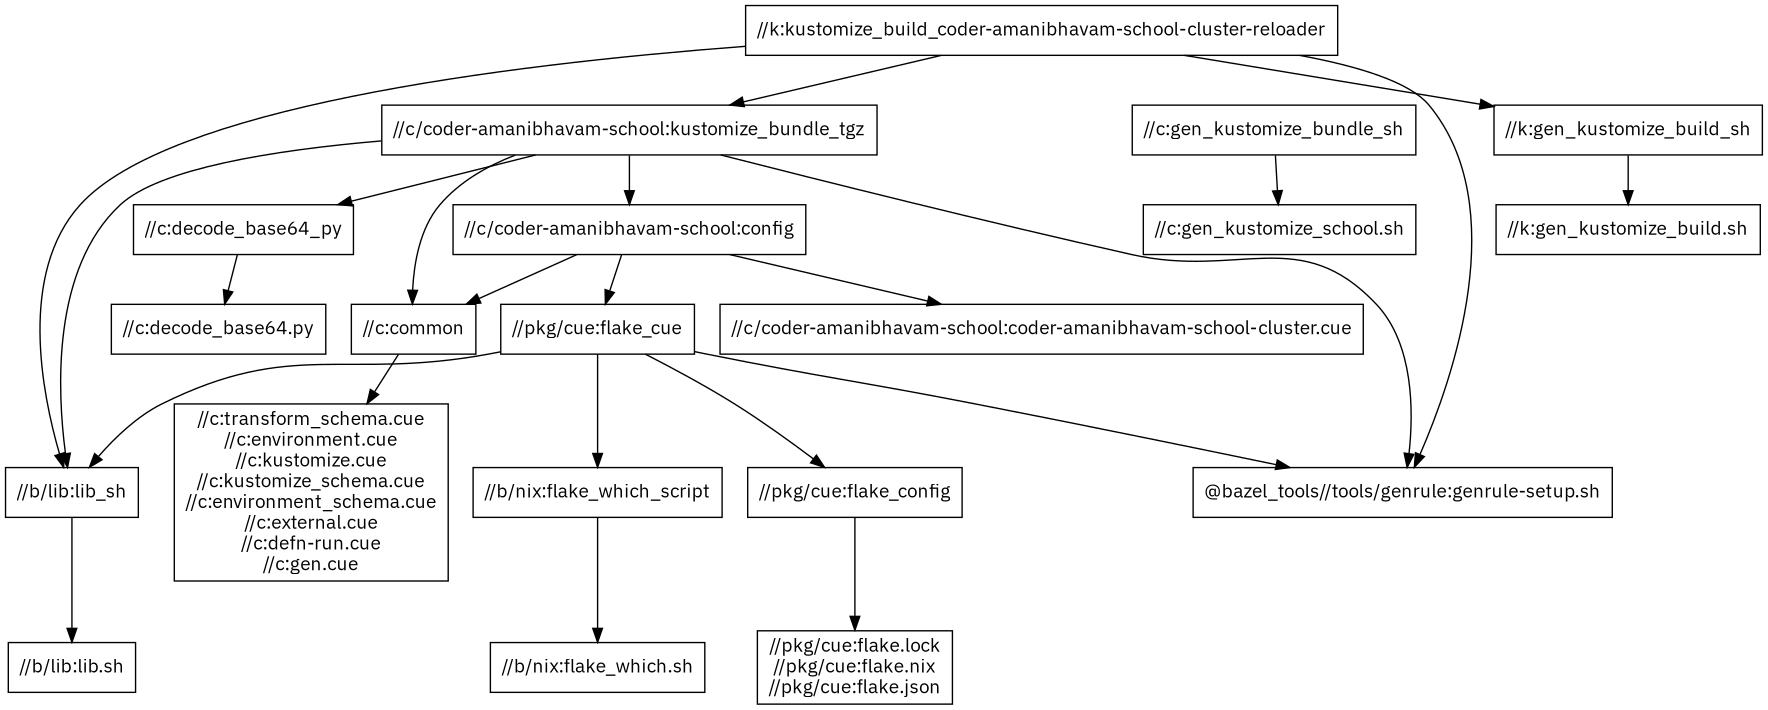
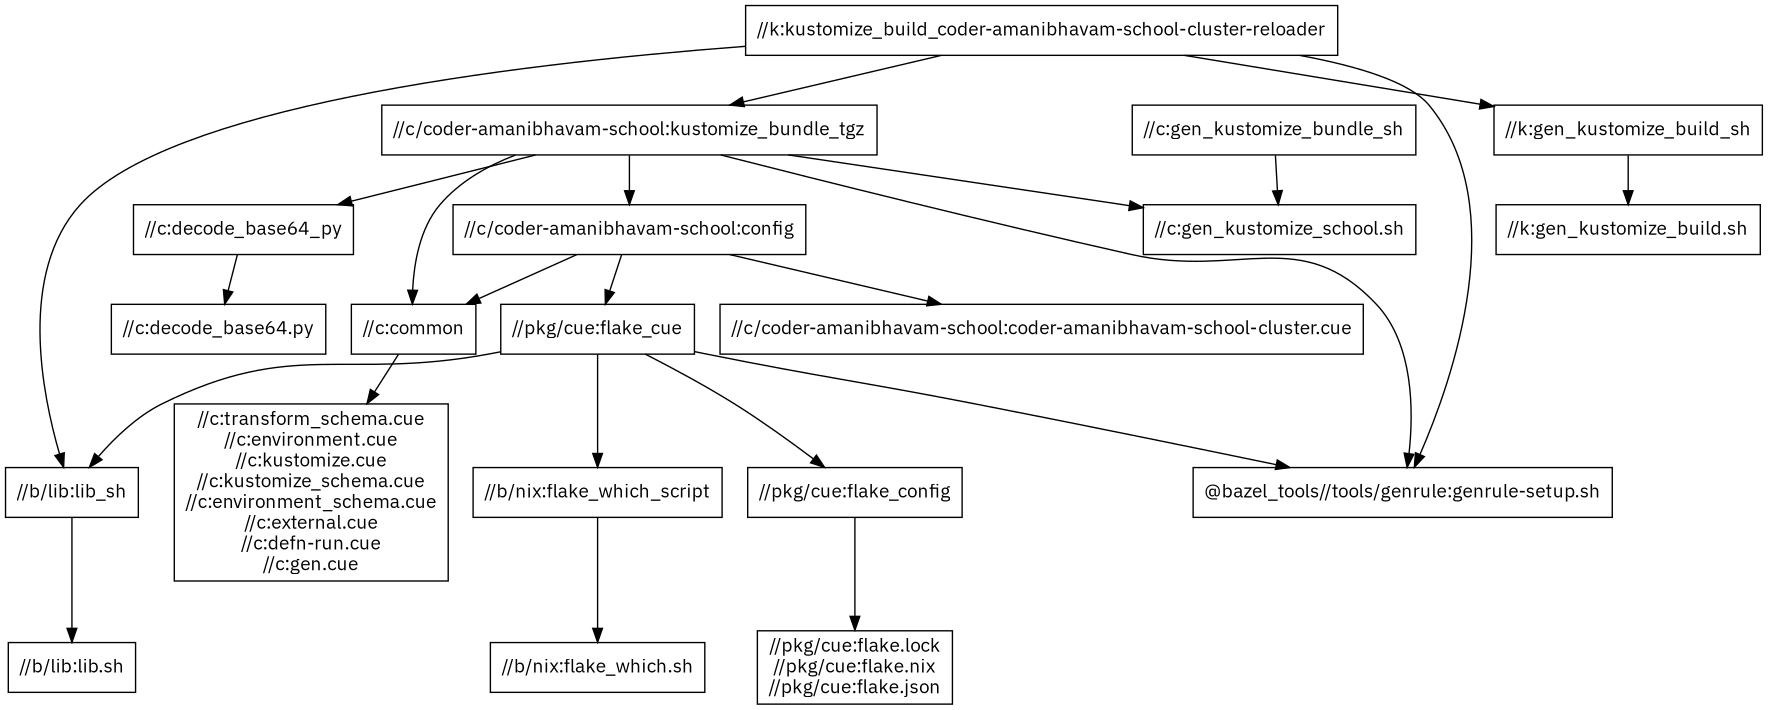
(124, 202) -> (959, 180)
